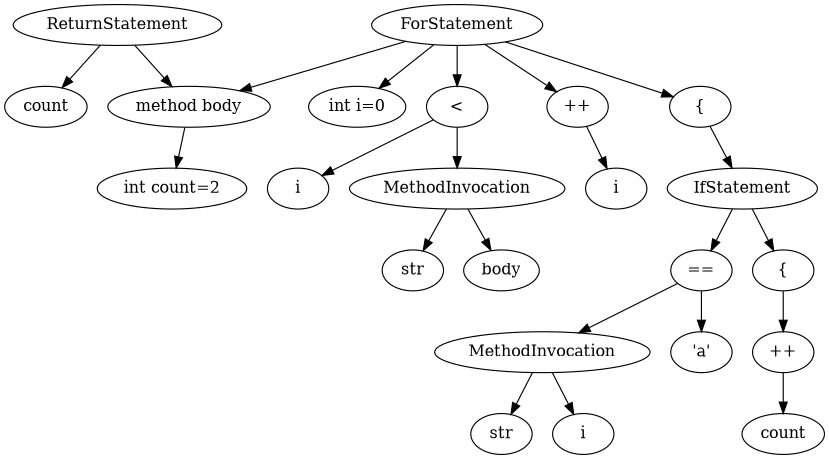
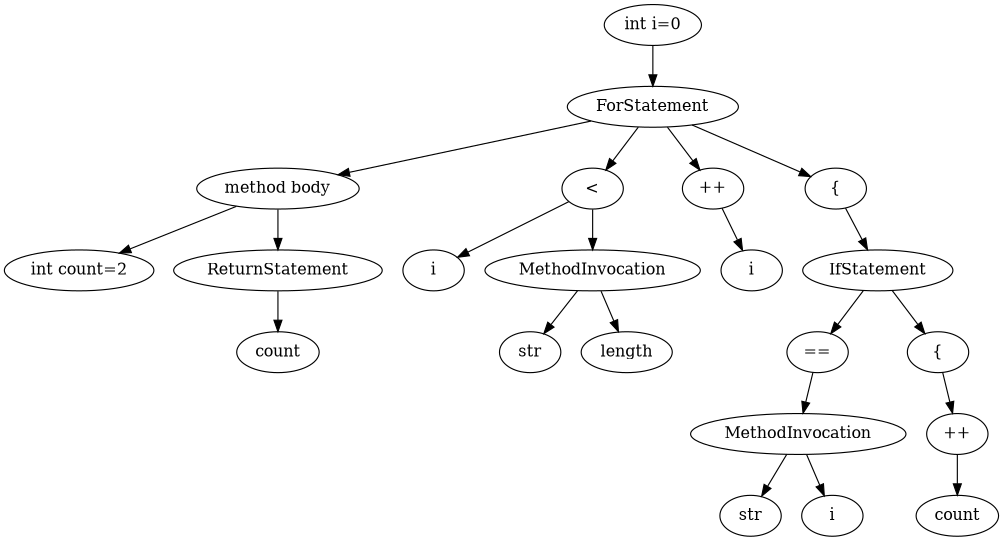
(149, 62) -> (278, 224)
(411, 63) -> (653, 60)
(501, 270) -> (627, 352)
(701, 352) -> none
